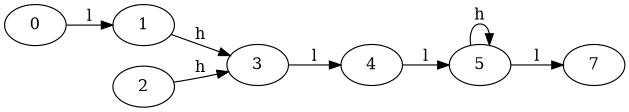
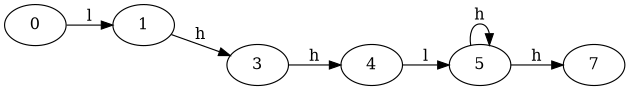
(315, 56) -> (315, 56)
(537, 56) -> (537, 56)
(144, 87) -> none
